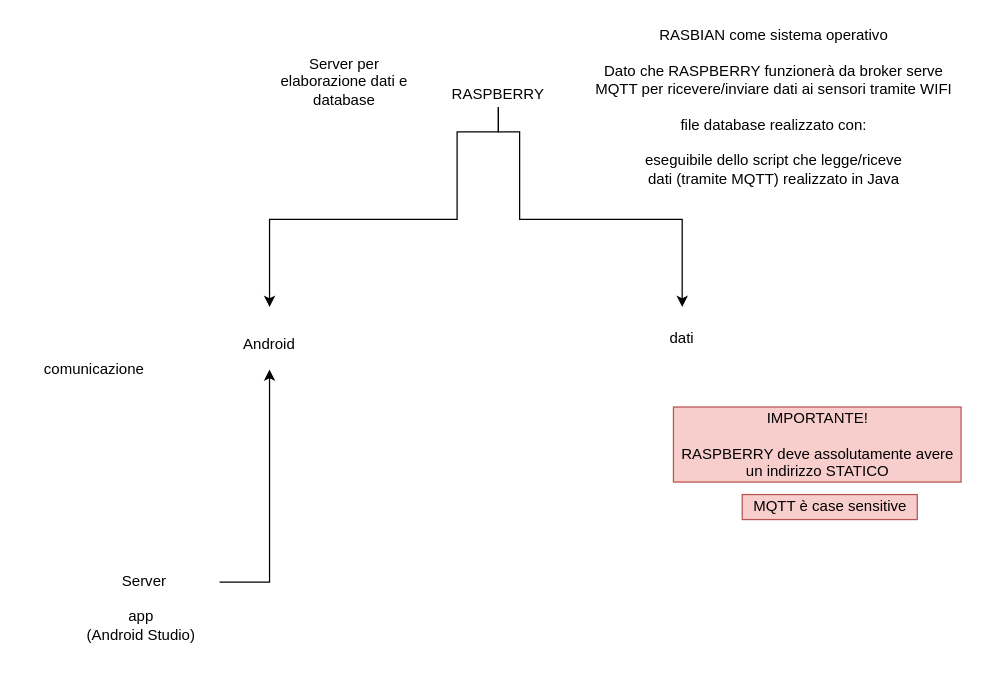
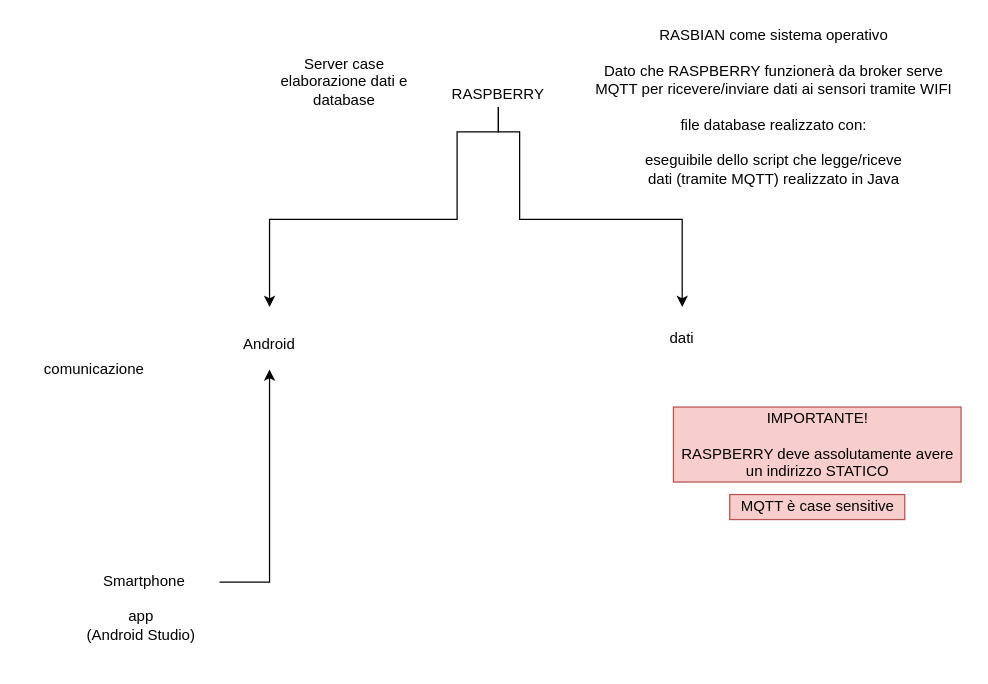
(344, 82) -> (344, 82)
(829, 507) -> (817, 507)
(144, 582) -> (144, 582)
